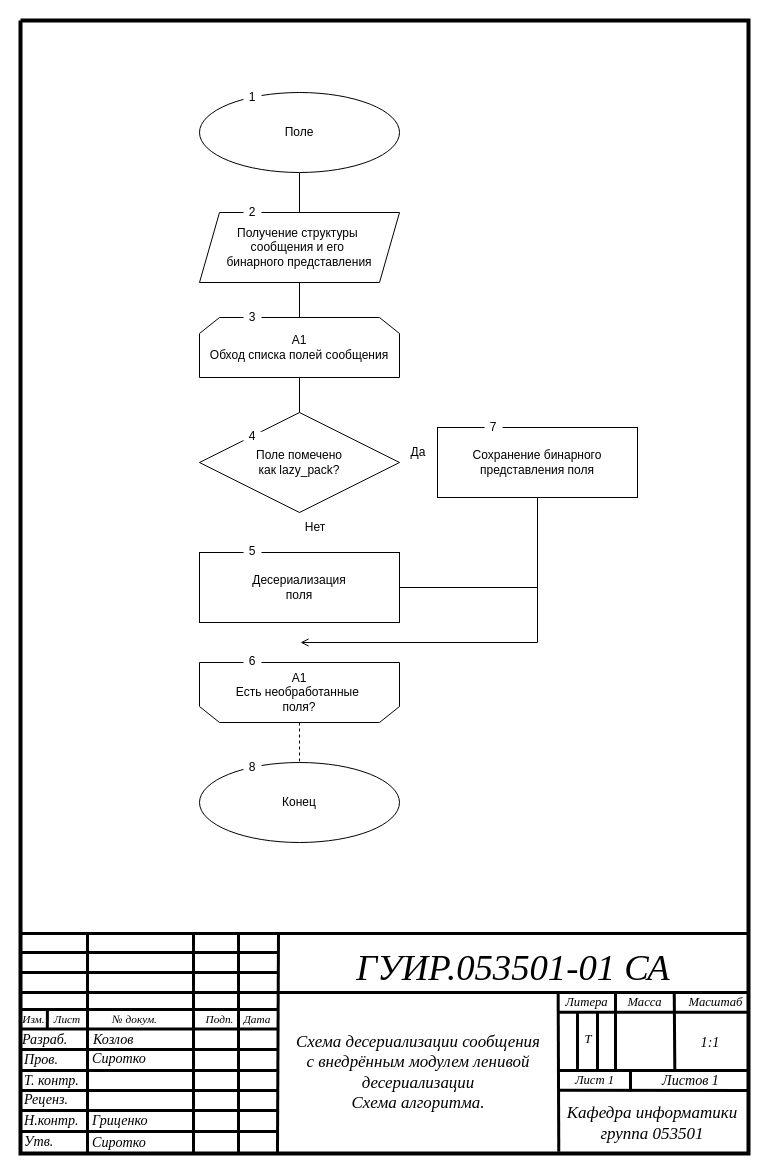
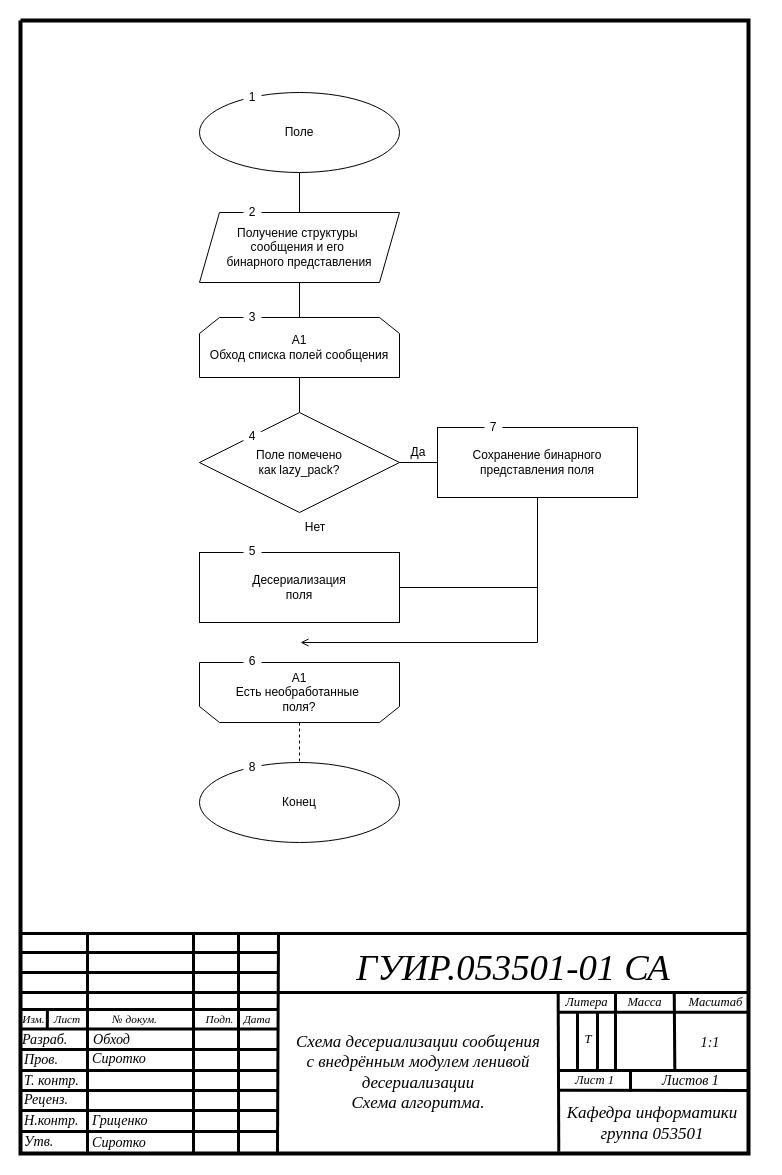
none -> (419, 463)
(114, 1040) -> (110, 1040)
